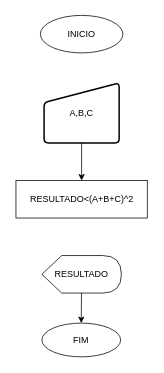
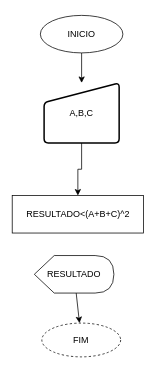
none -> (81, 65)
(81, 199) -> (78, 214)
(81, 274) -> (74, 274)
(81, 340) -> (81, 340)
